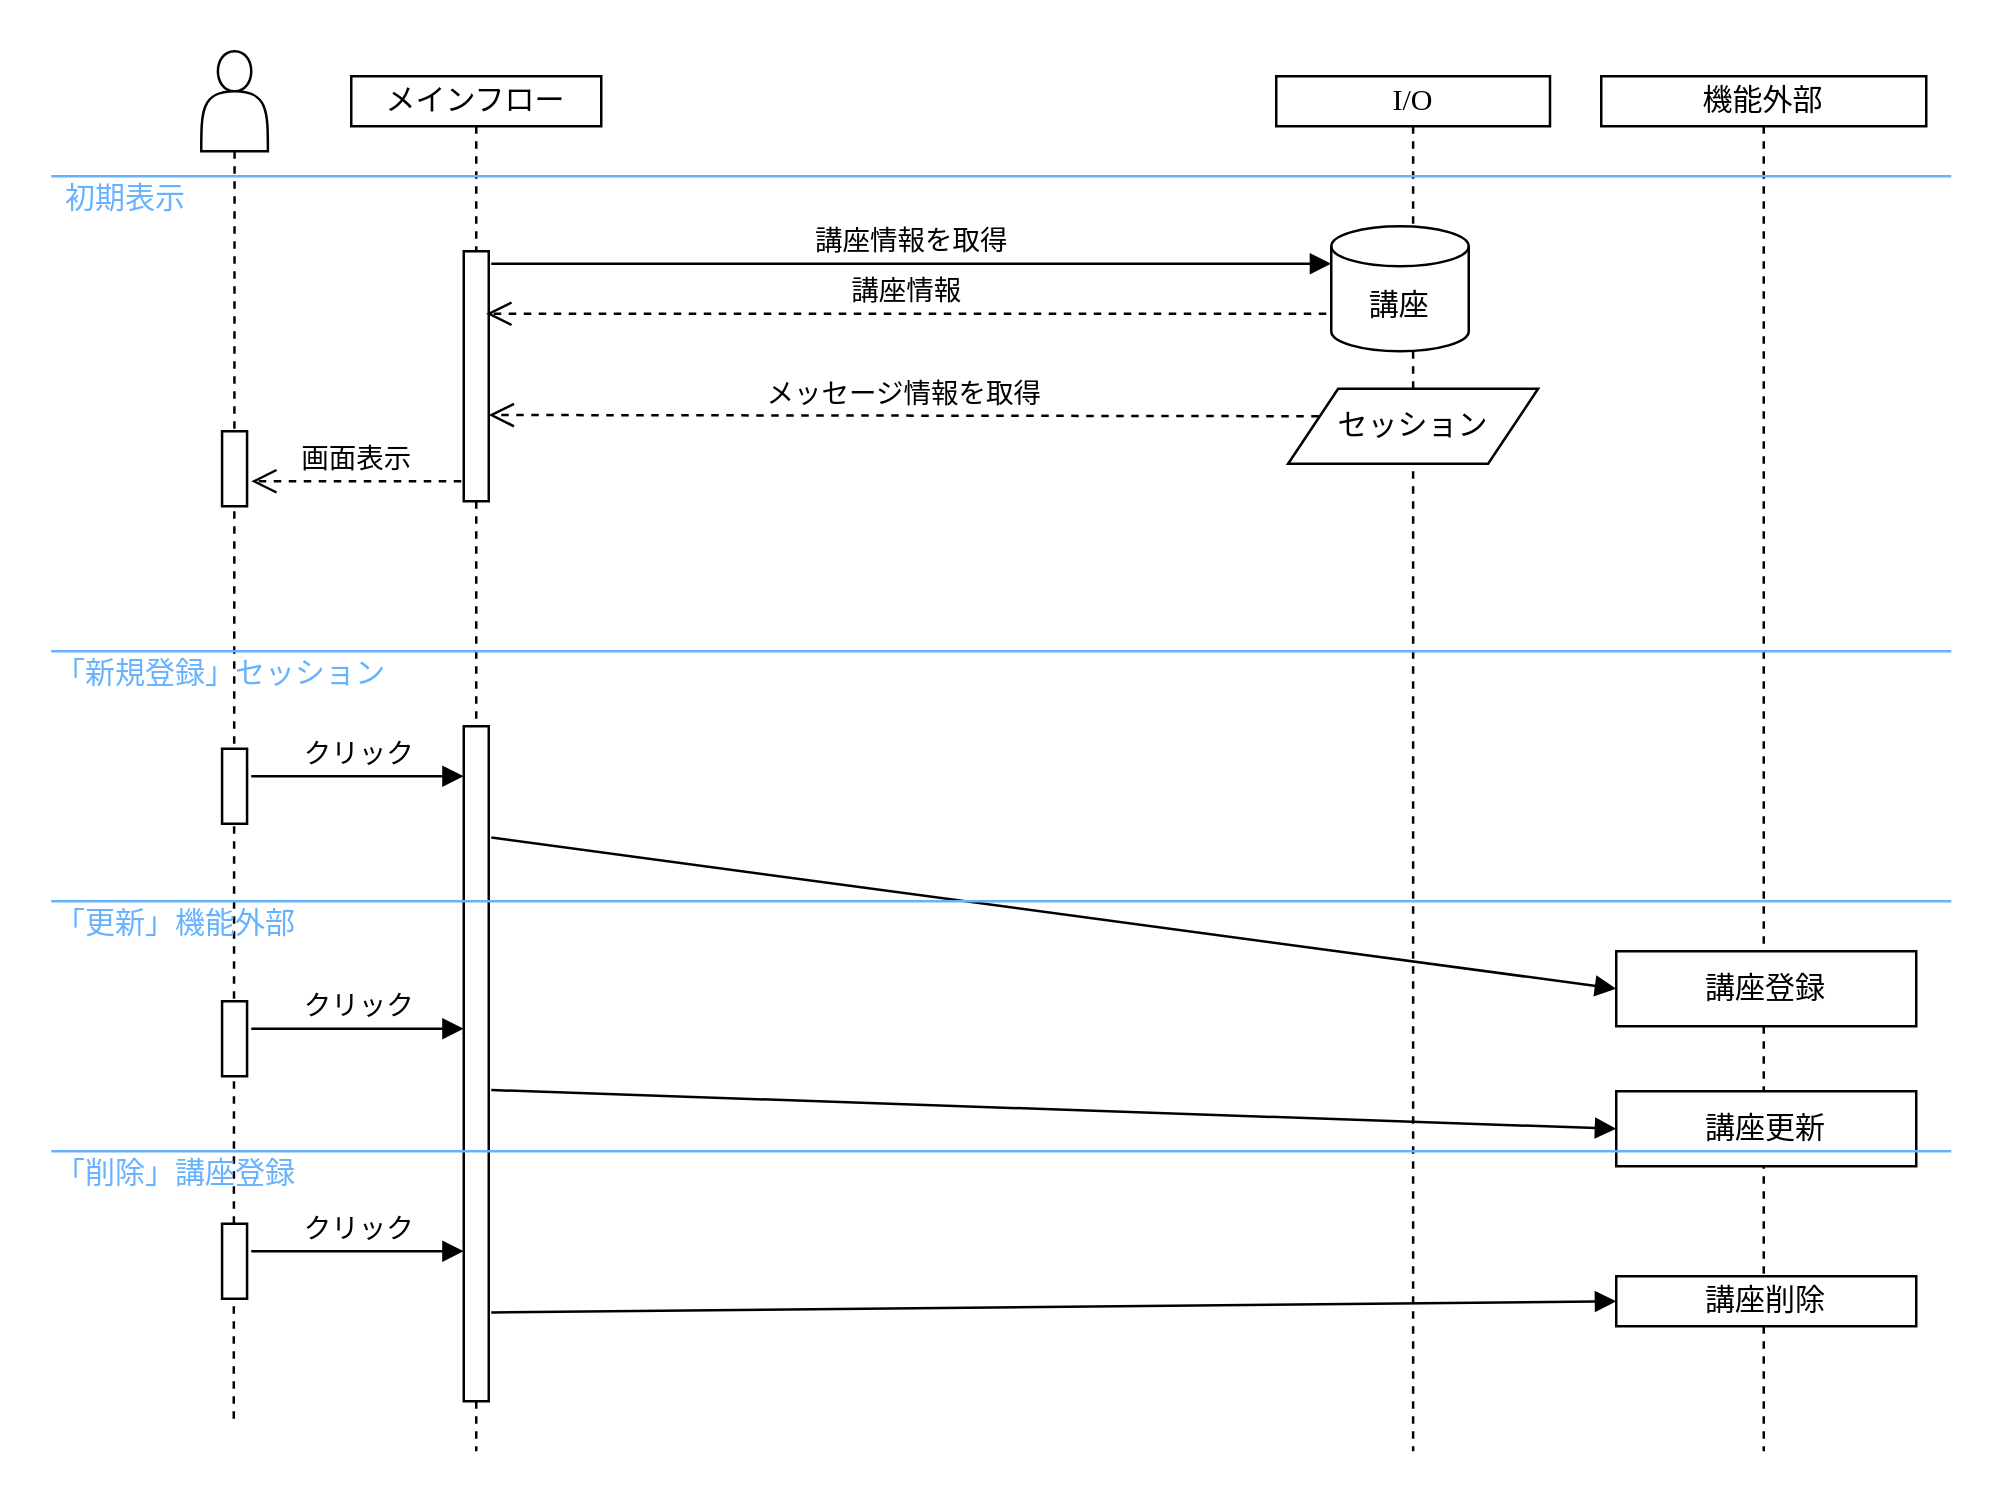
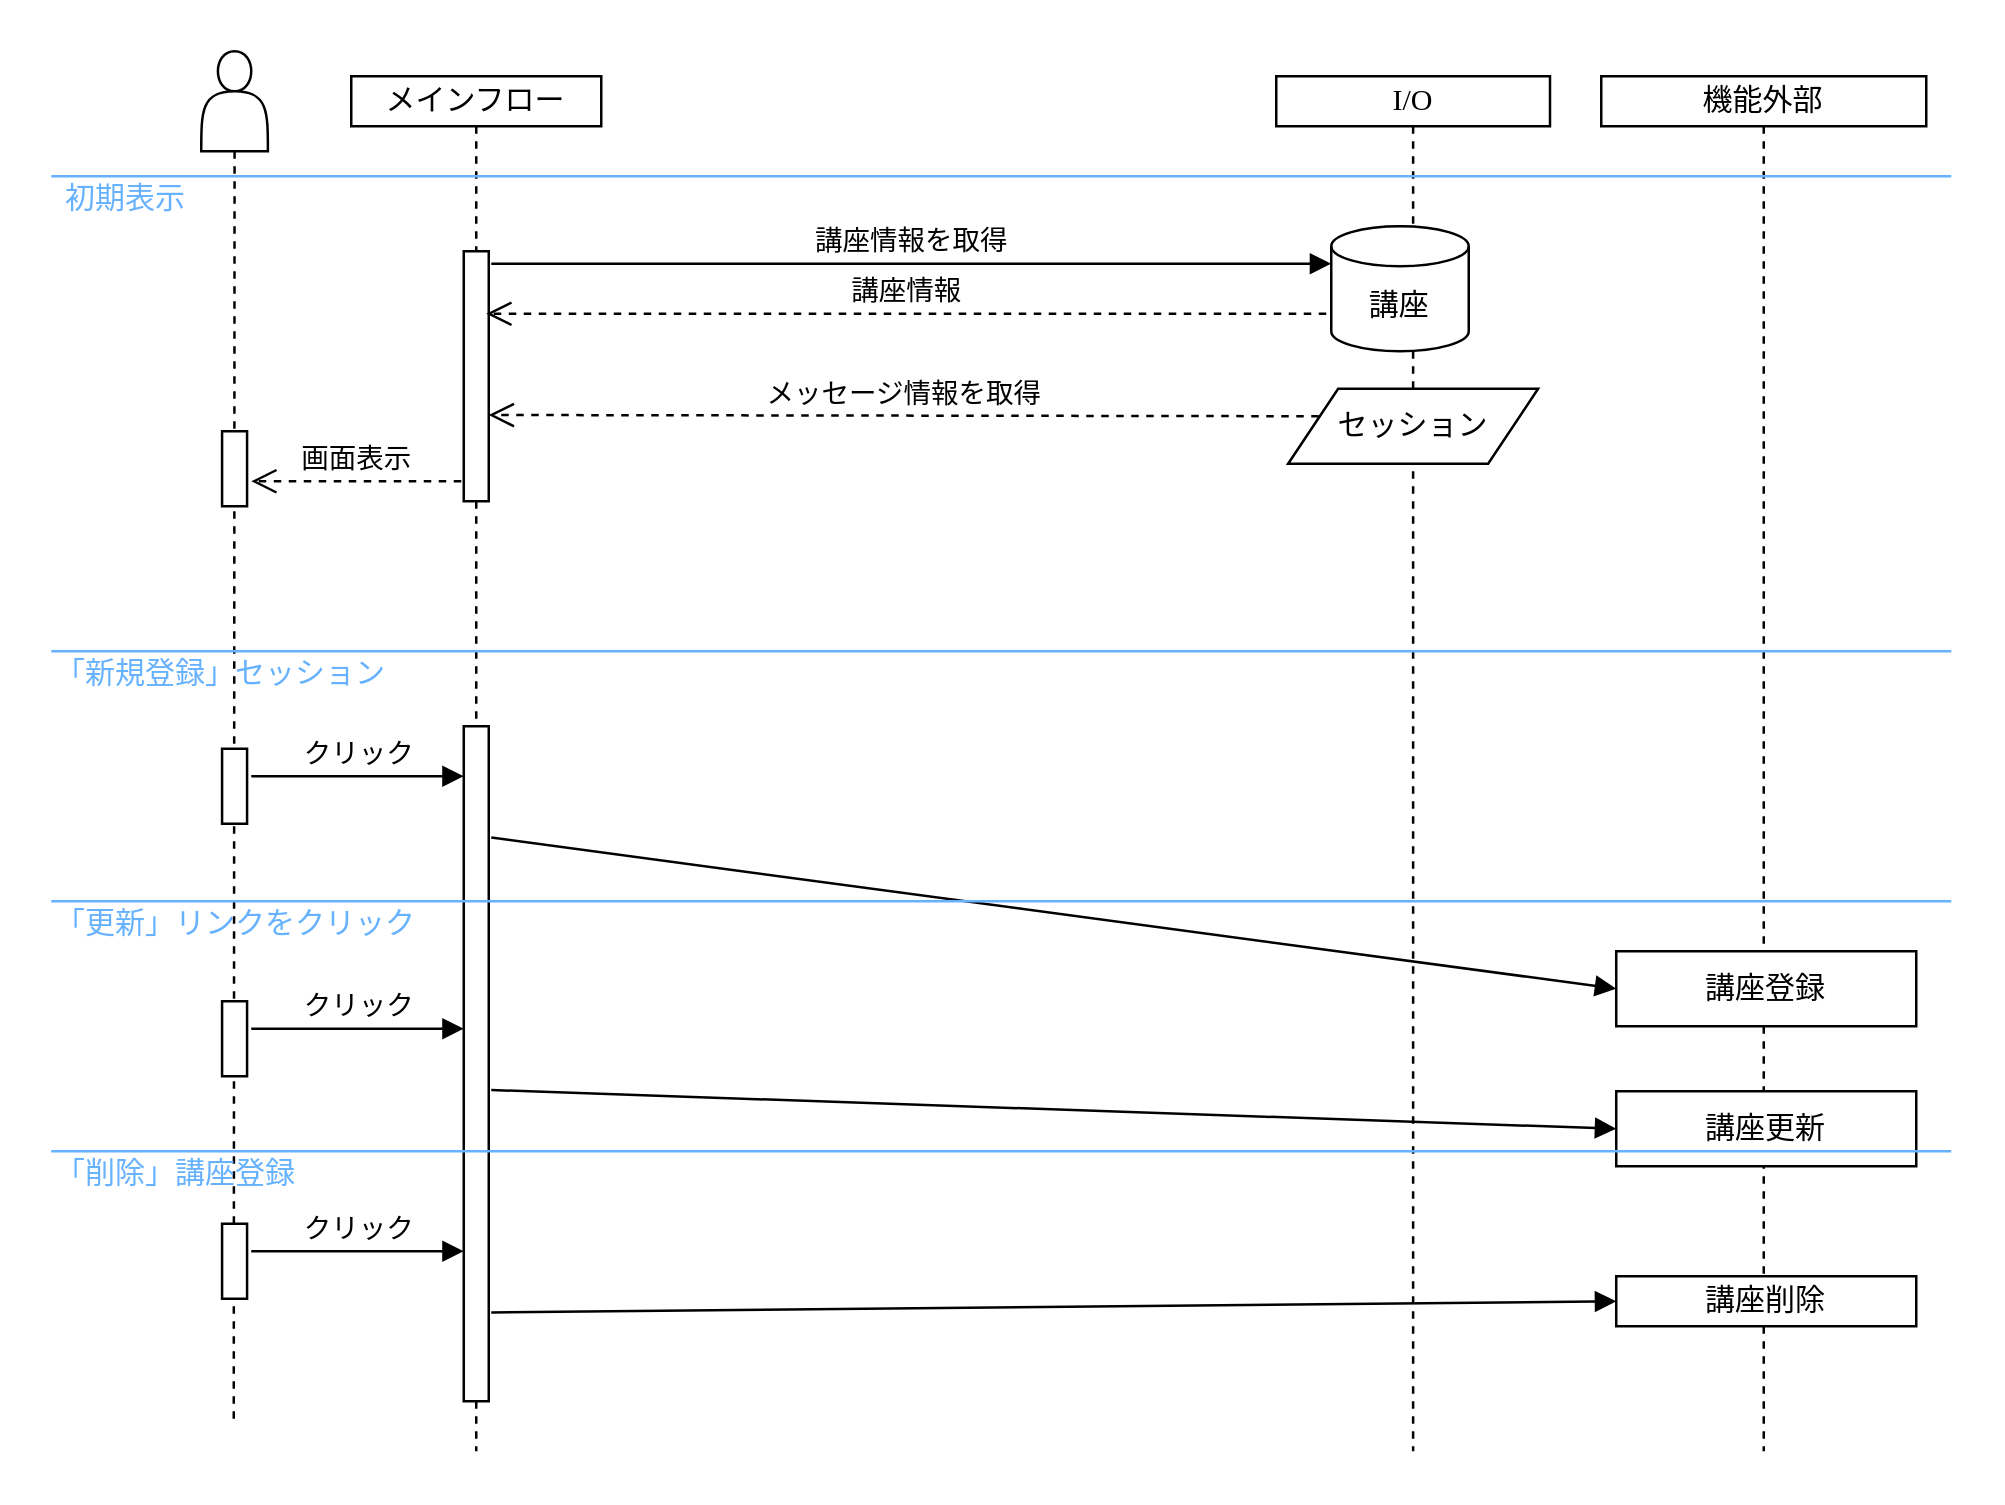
(176, 924) -> (236, 924)
